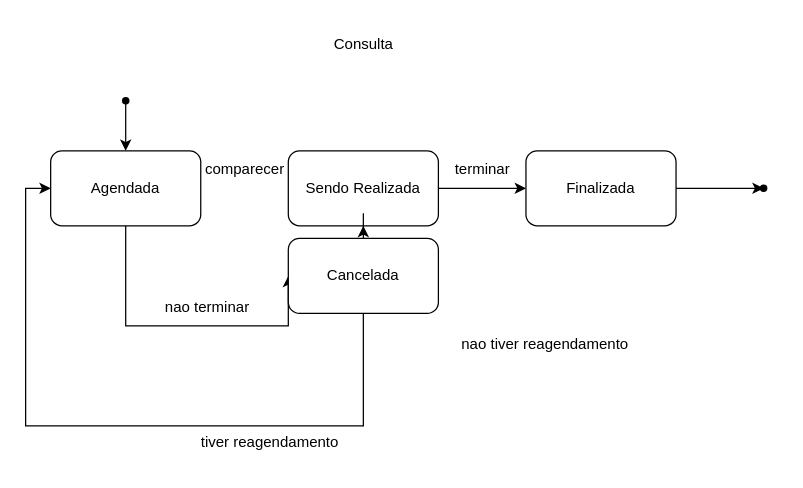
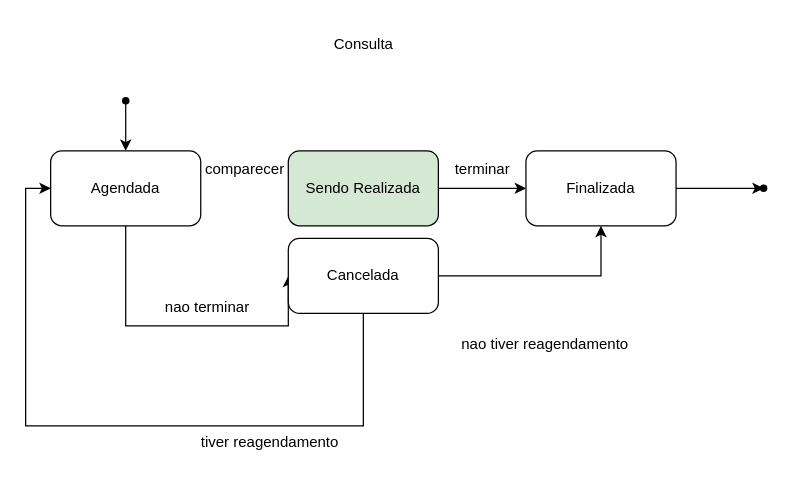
(363, 188) -> (363, 188)
(363, 213) -> (540, 276)
